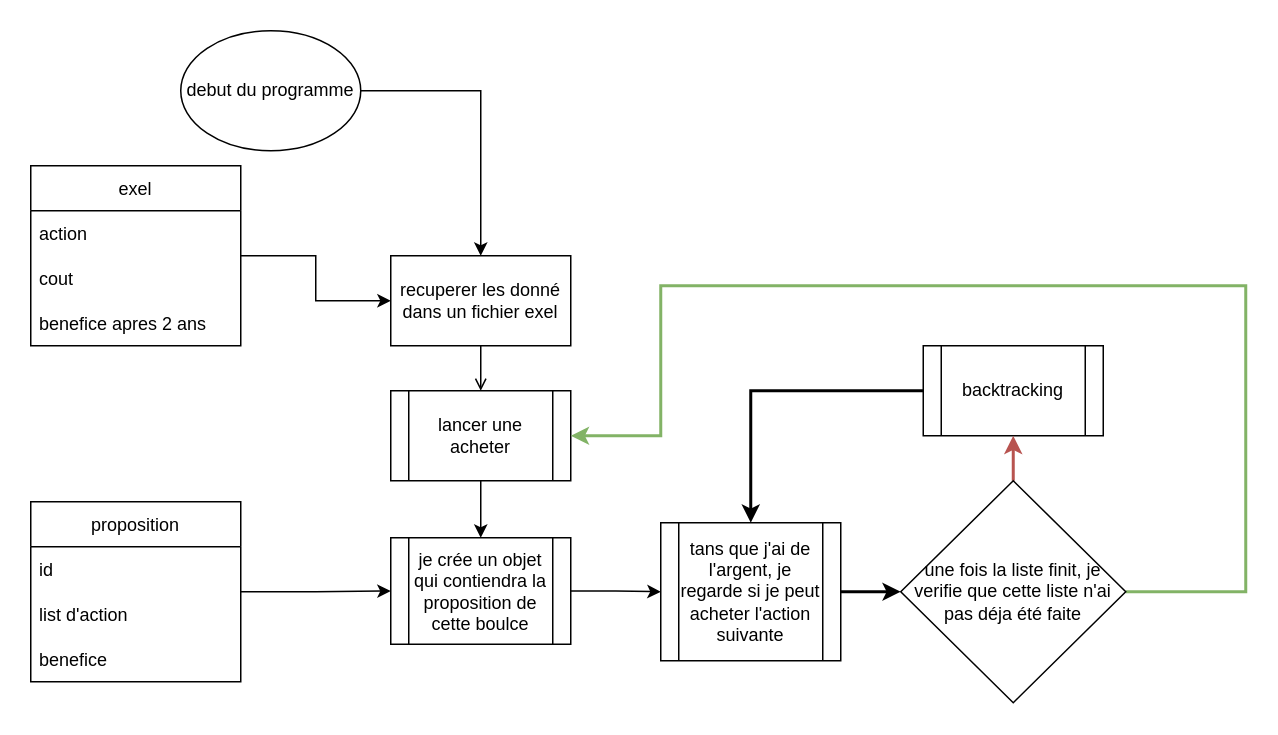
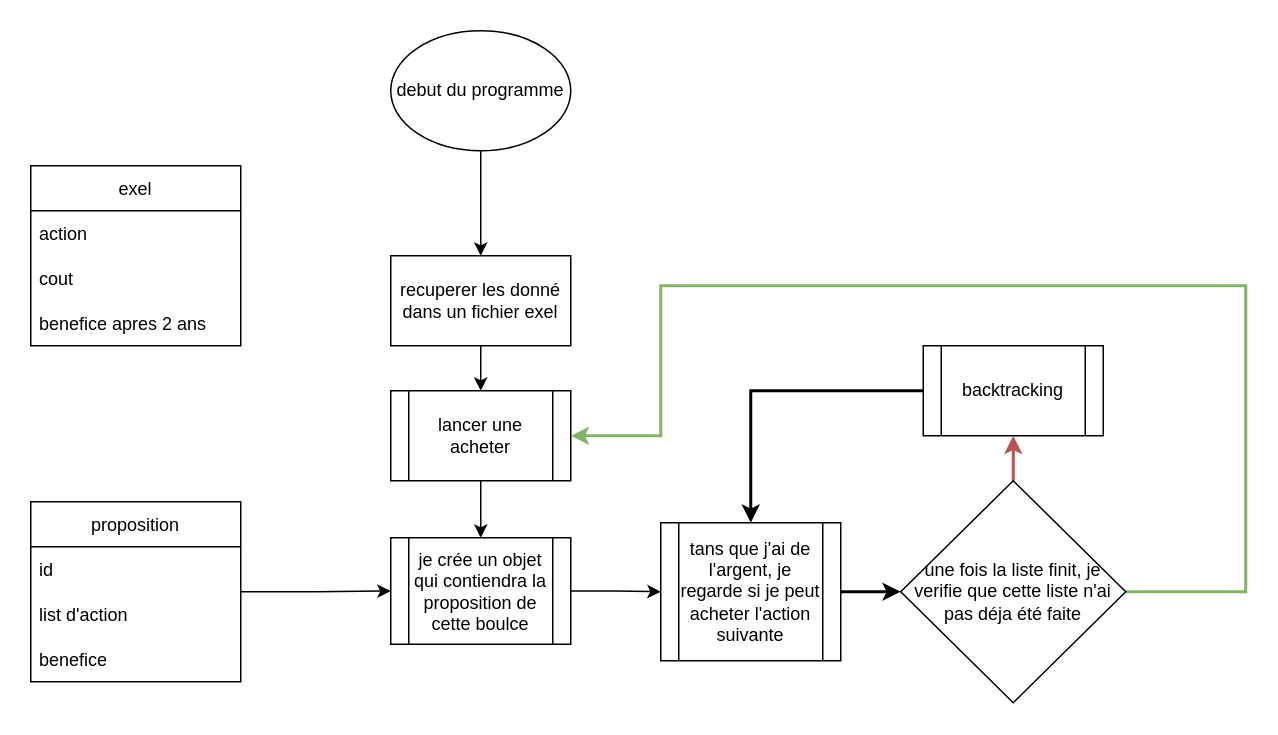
(271, 91) -> (481, 91)
(316, 274) -> none
(481, 381) -> (481, 379)
